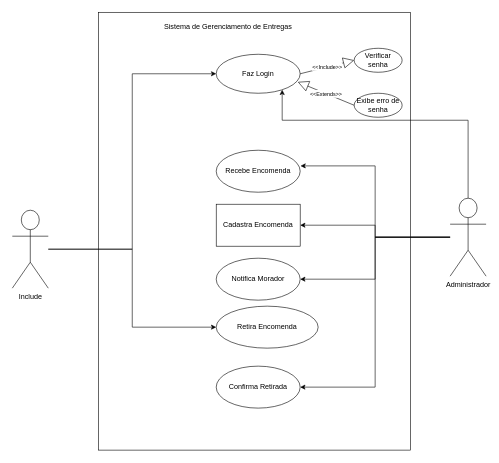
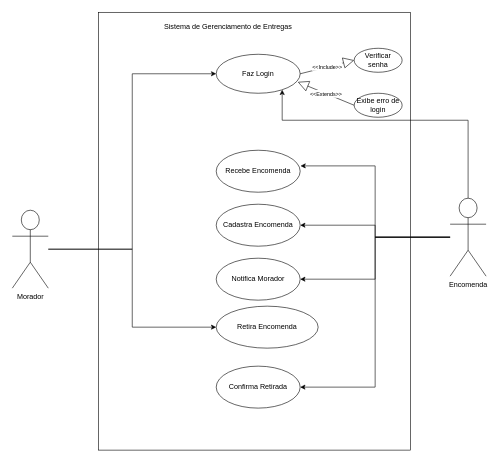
(378, 105) -> (378, 105)
(258, 225) -> (258, 225)
(469, 285) -> (469, 285)
(31, 297) -> (31, 297)
